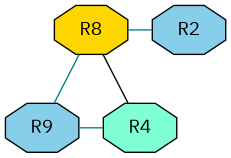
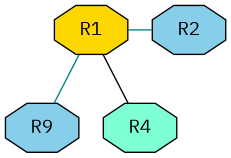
(91, 30) -> (91, 30)
(91, 128) -> none
